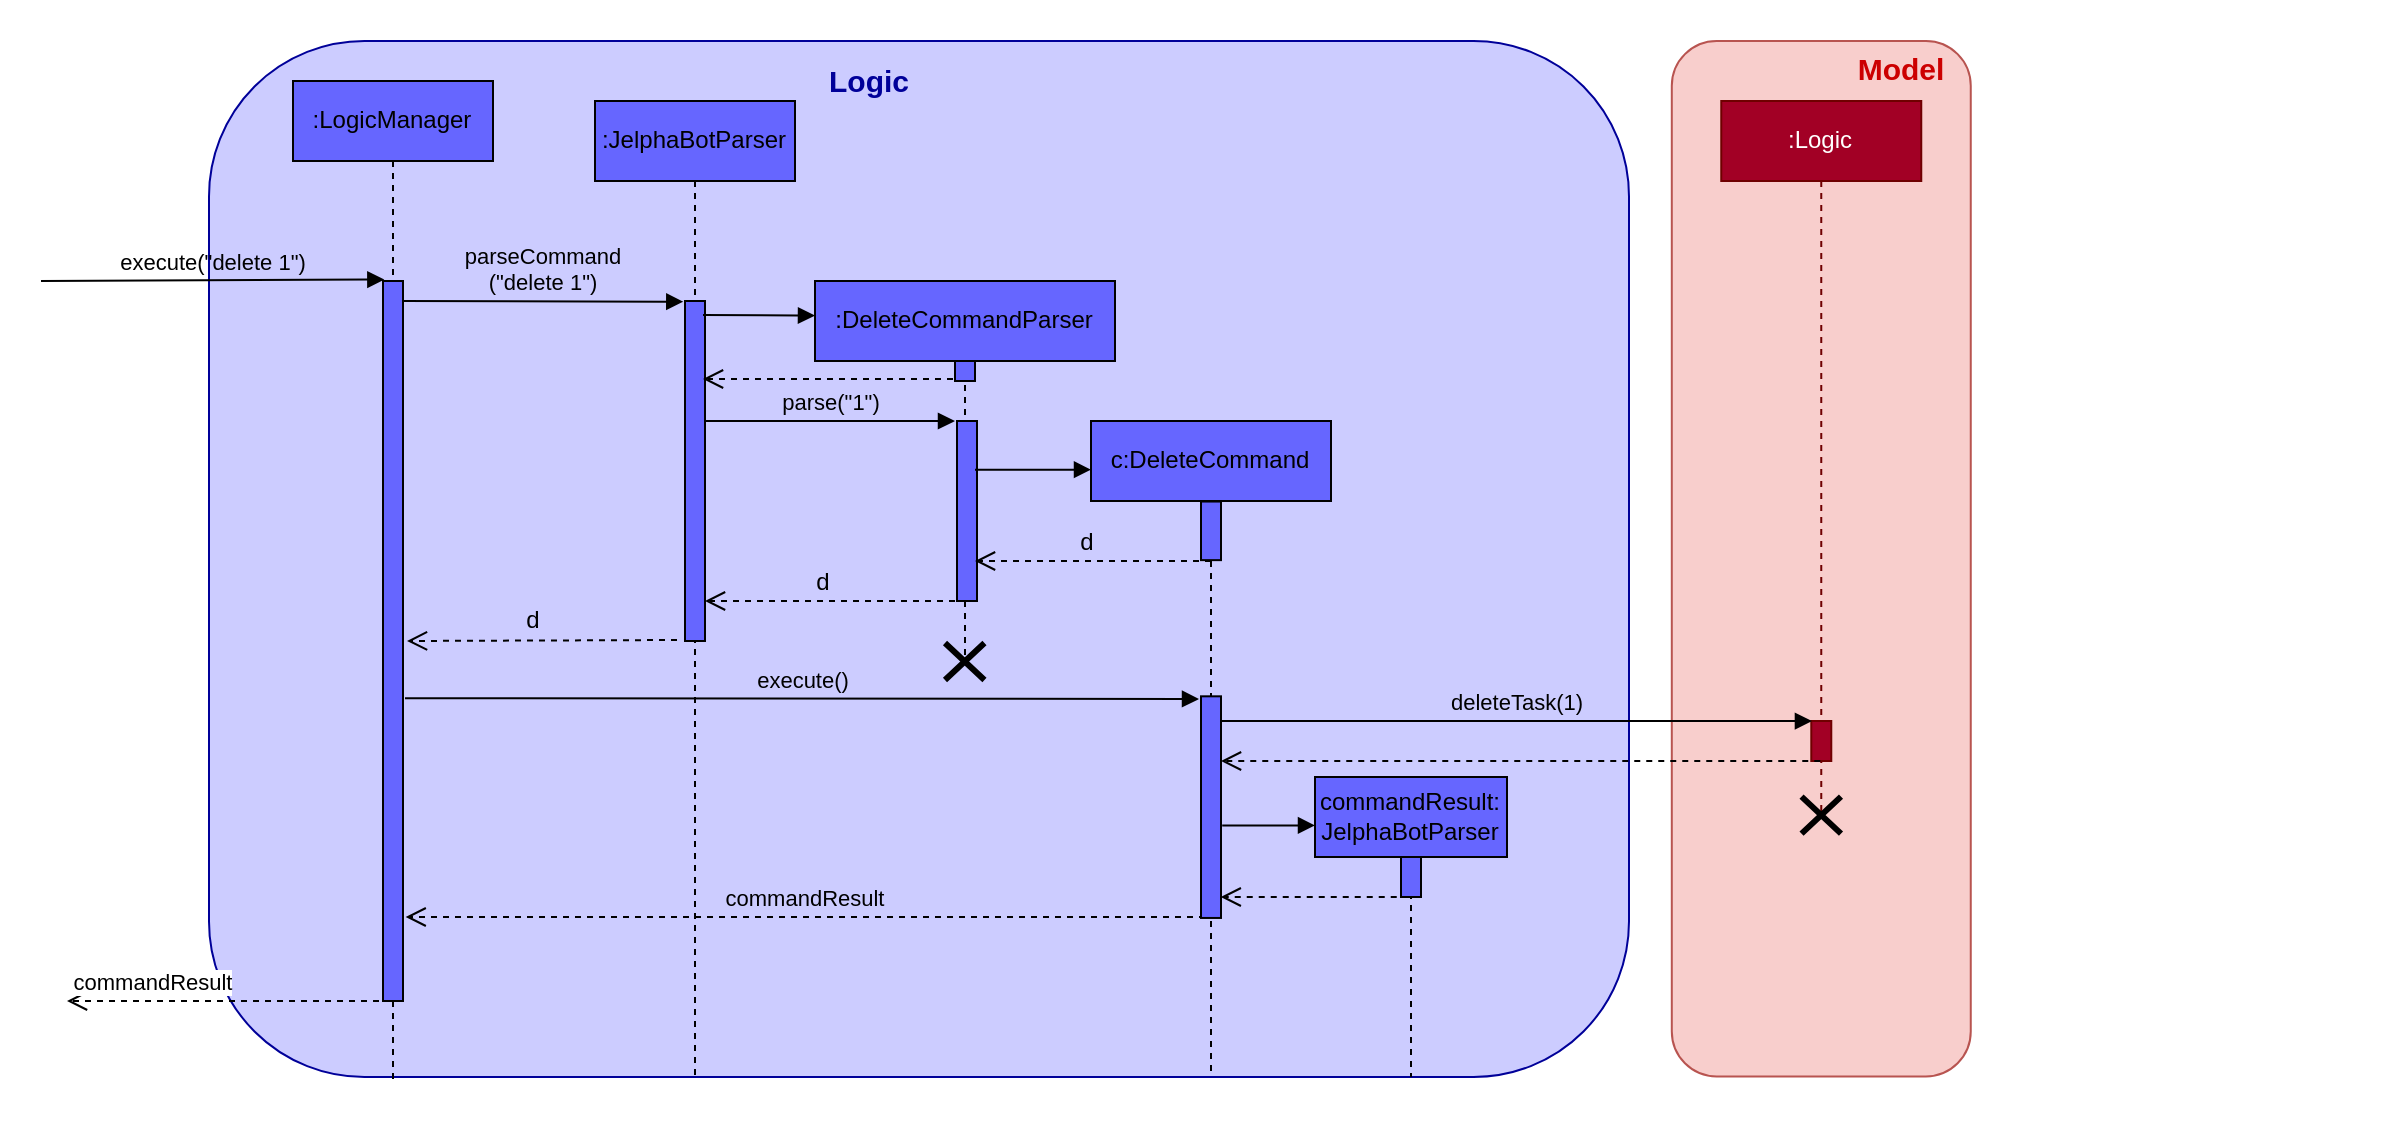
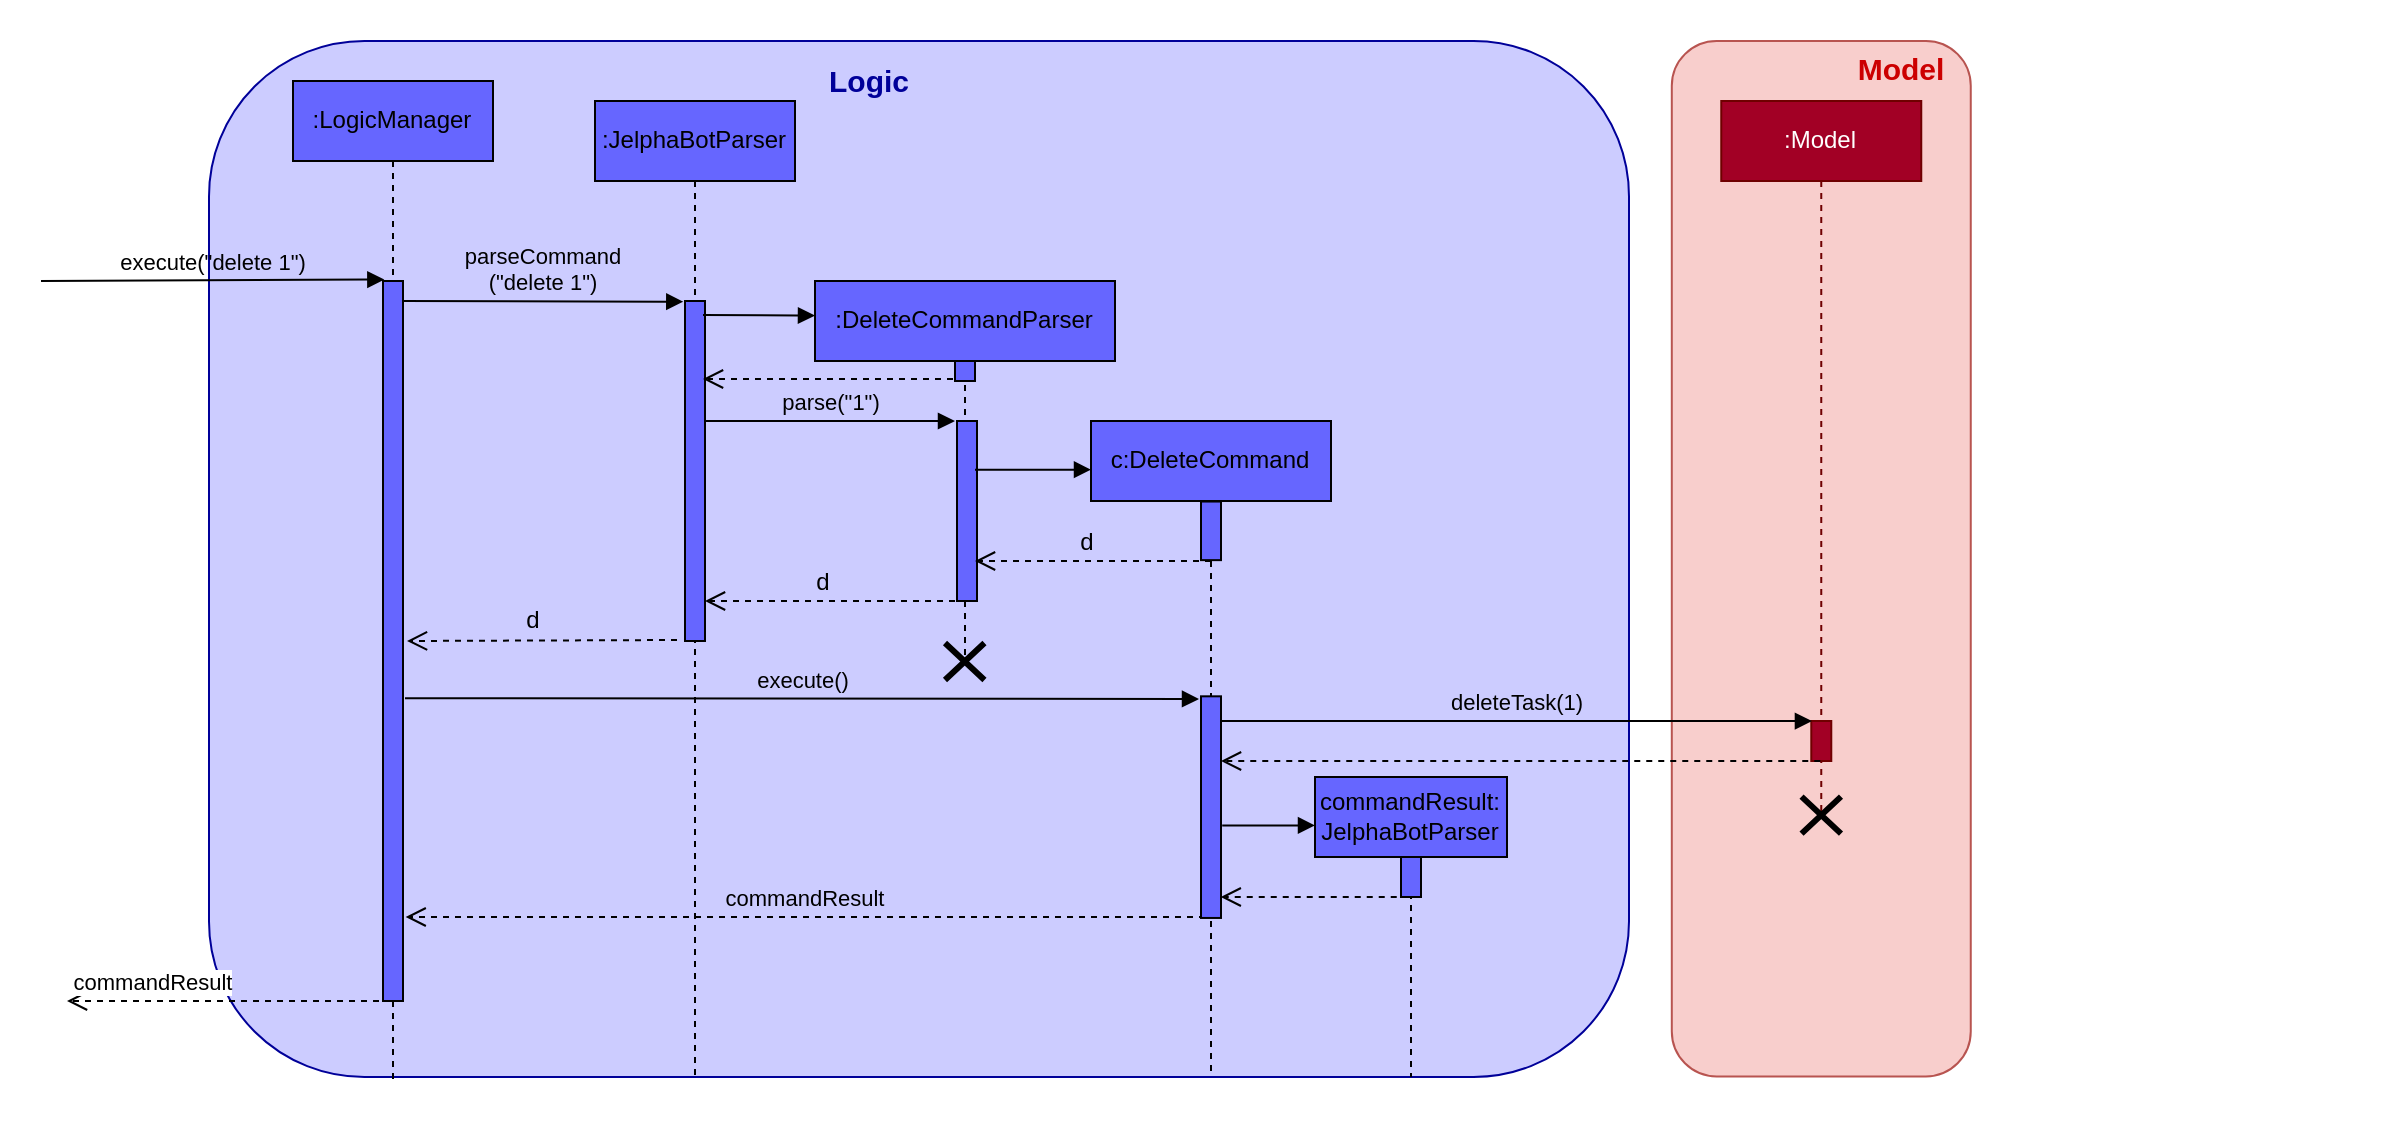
(1821, 141) -> (1821, 141)
